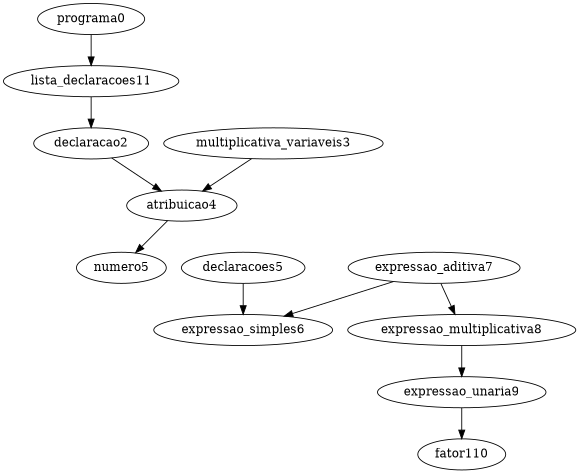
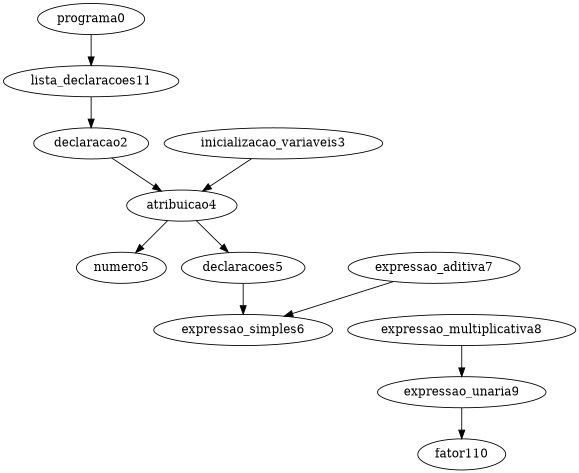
(273, 143) -> (273, 143)
none -> (209, 233)
(446, 295) -> none
